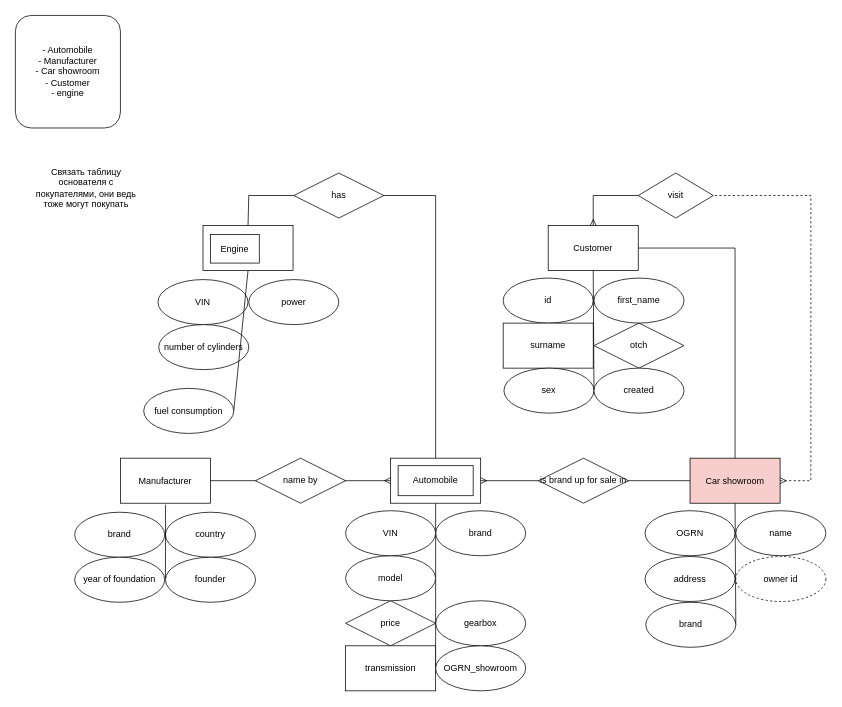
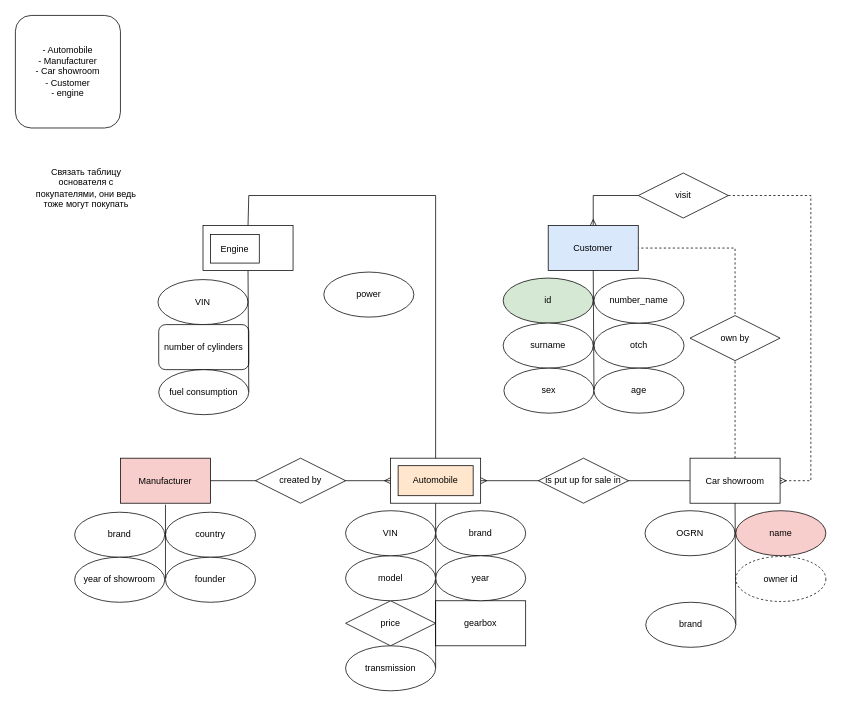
(339, 195) -> none
(675, 195) -> (683, 195)
(593, 248) -> (593, 248)
(548, 300) -> (548, 300)
(639, 300) -> (639, 300)
(294, 302) -> (369, 294)
(735, 305) -> (735, 305)
none -> (735, 338)
(548, 345) -> (548, 345)
(639, 345) -> (639, 345)
(204, 347) -> (204, 347)
(639, 390) -> (639, 390)
(189, 411) -> (204, 392)
(165, 480) -> (165, 480)
(300, 480) -> (300, 480)
(435, 480) -> (435, 480)
(583, 480) -> (583, 480)
(735, 480) -> (735, 480)
(780, 533) -> (780, 533)
none -> (480, 578)
(120, 579) -> (120, 579)
(690, 579) -> none
(480, 623) -> (480, 623)
(390, 668) -> (390, 668)
(480, 668) -> none
